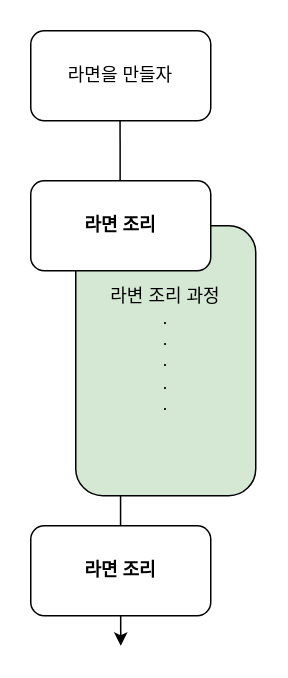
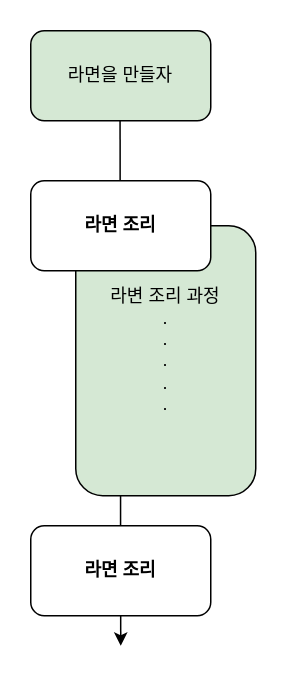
(121, 76) -> (121, 76)
